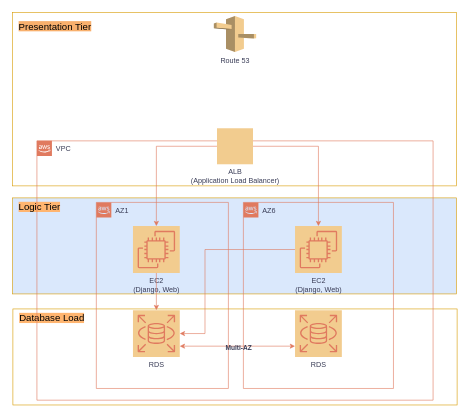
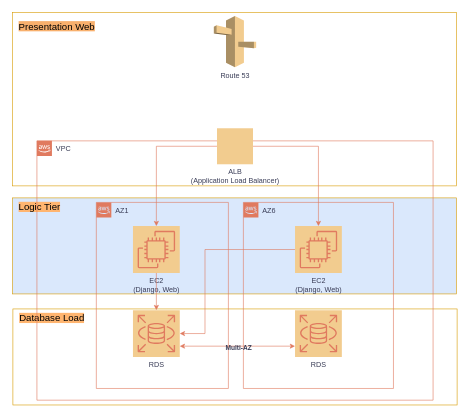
(235, 34) -> (235, 42)
(45, 99) -> (44, 99)
